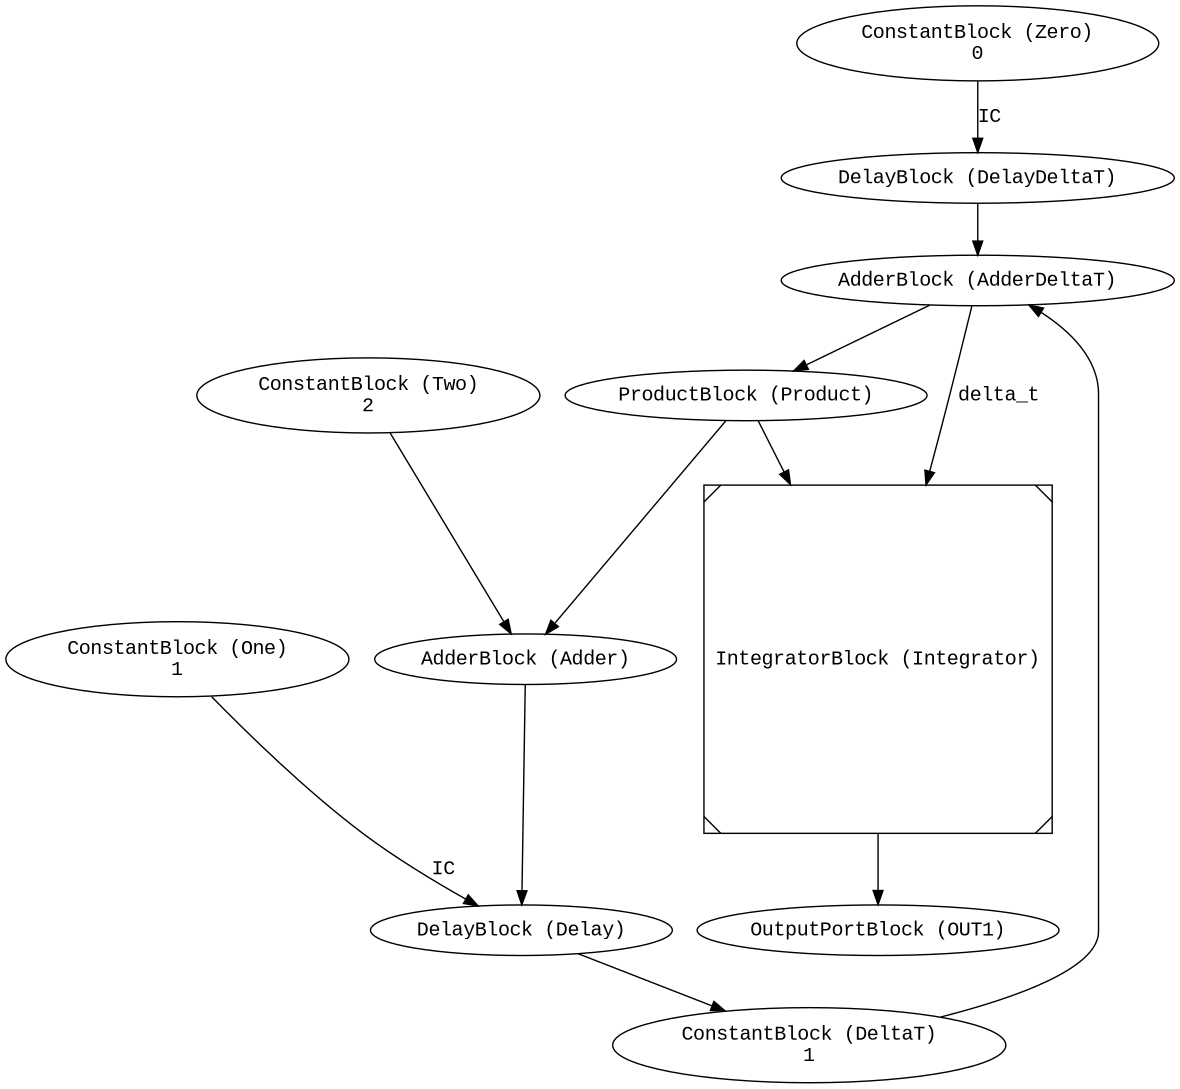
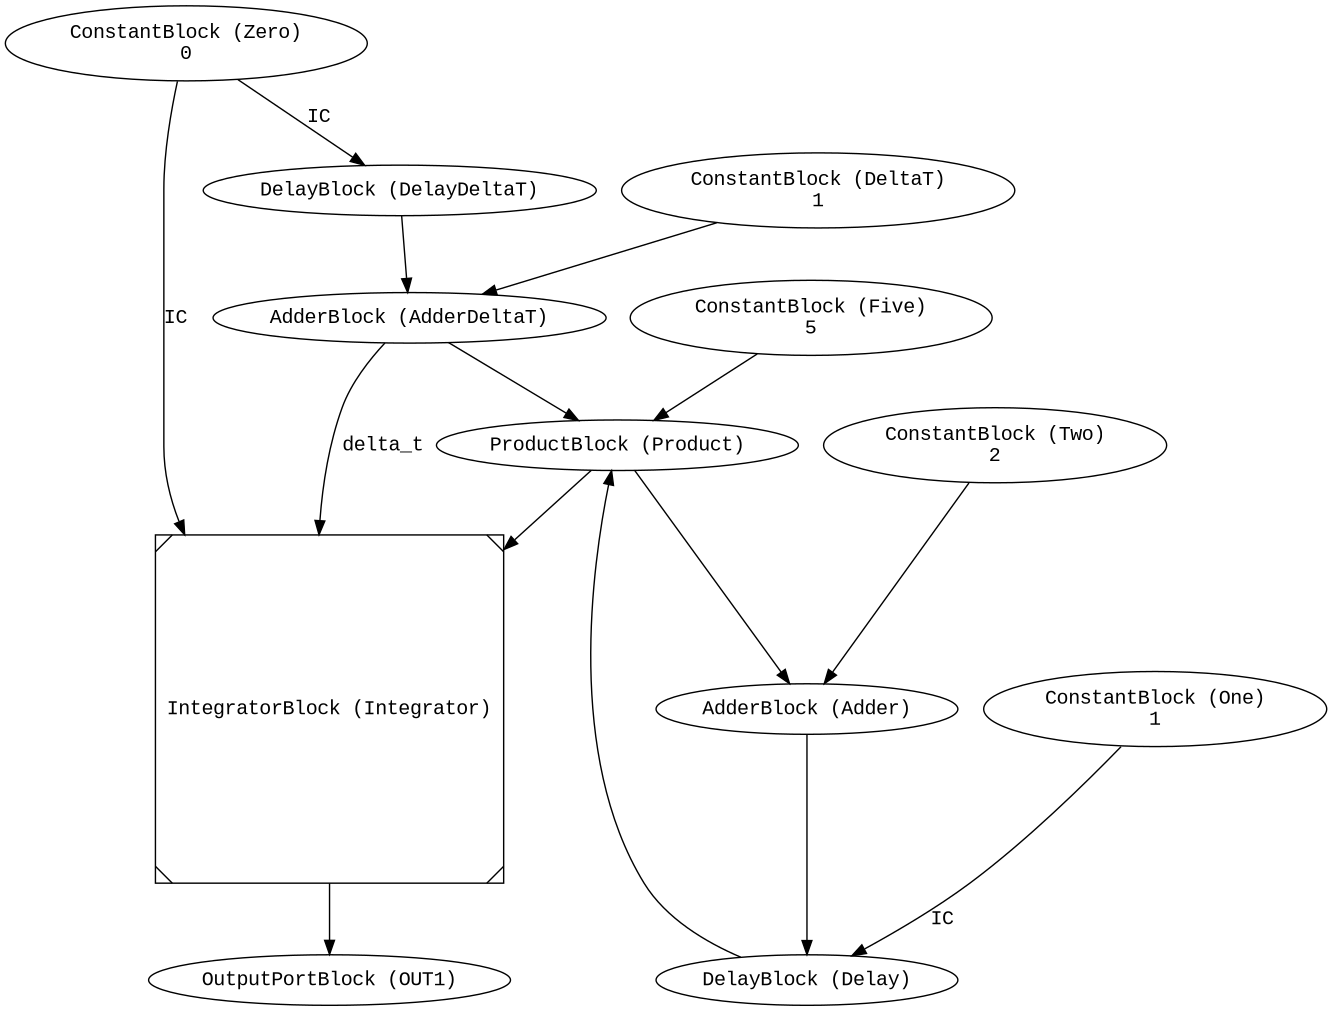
none -> (164, 302)
none -> (811, 318)
(645, 980) -> (598, 749)
